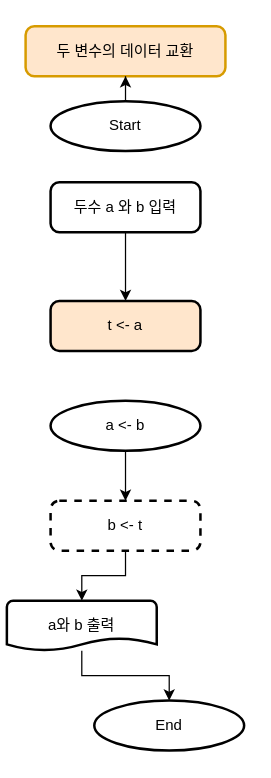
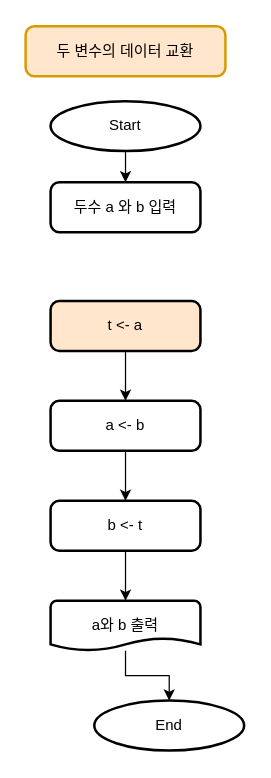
(126, 84) -> (126, 170)
(126, 262) -> none
none -> (126, 372)
(126, 426) -> (126, 426)
(126, 526) -> (126, 526)
(82, 626) -> (126, 626)
